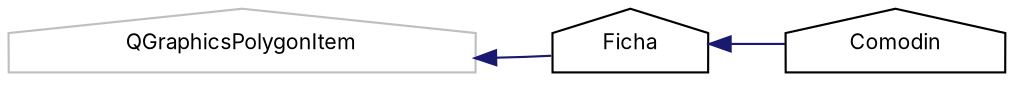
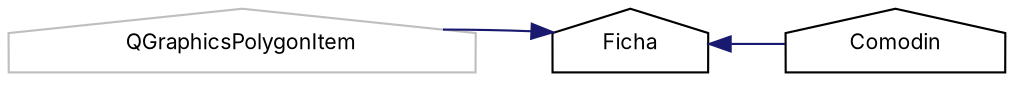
(524, 57) -> (487, 30)
